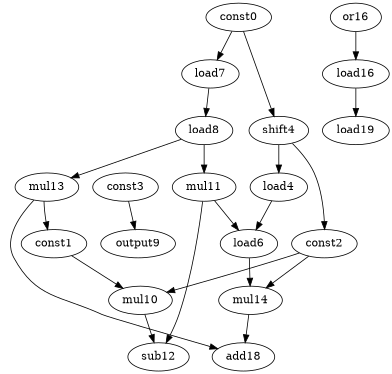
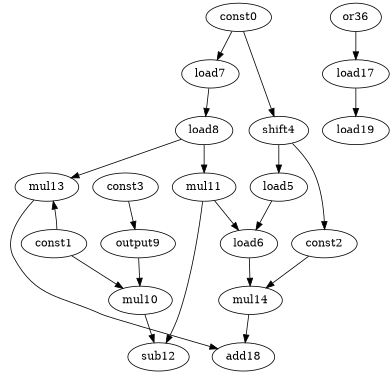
(356, 17) -> (356, 17)
(356, 74) -> (356, 74)
(279, 187) -> (279, 187)
(45, 212) -> (56, 219)
(237, 272) -> (139, 268)
